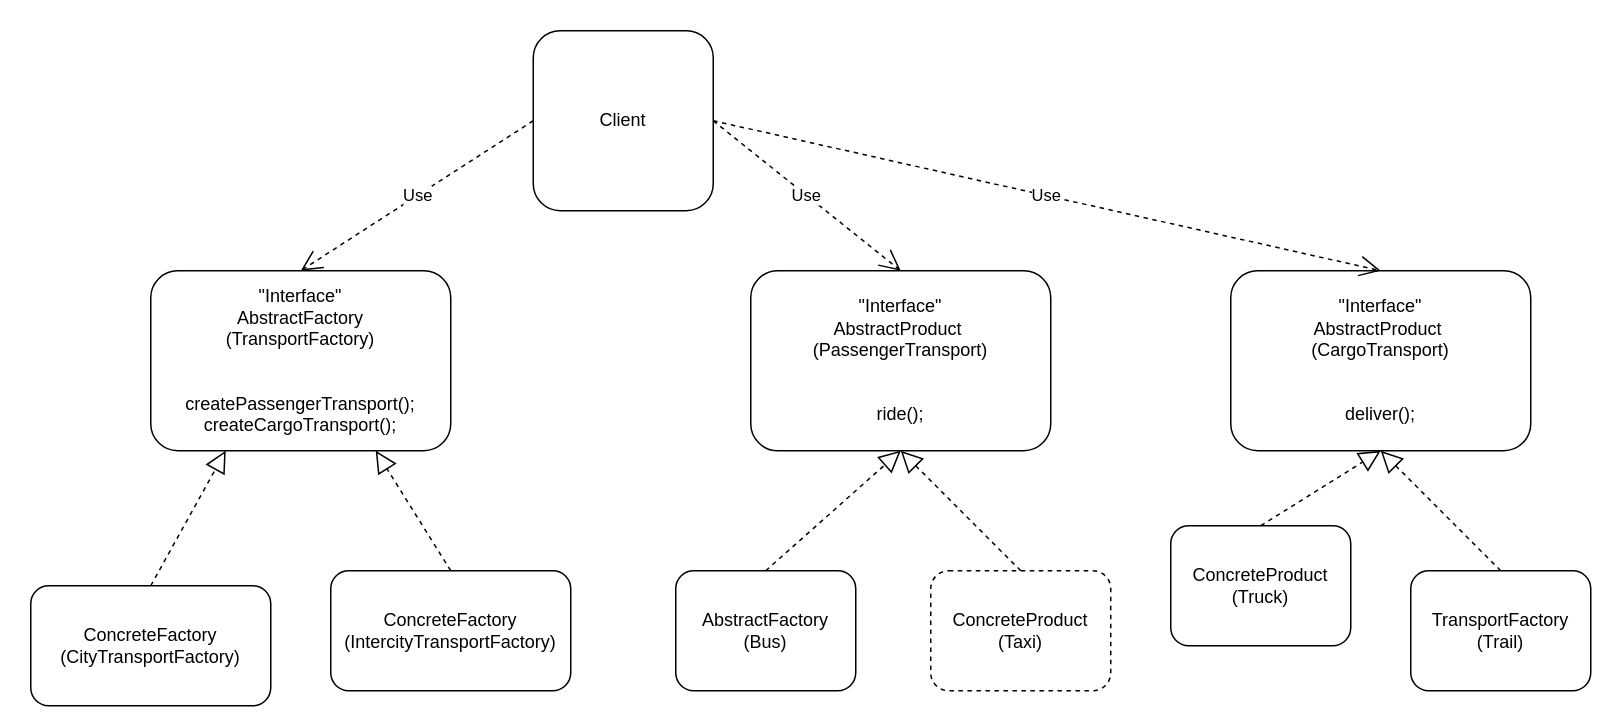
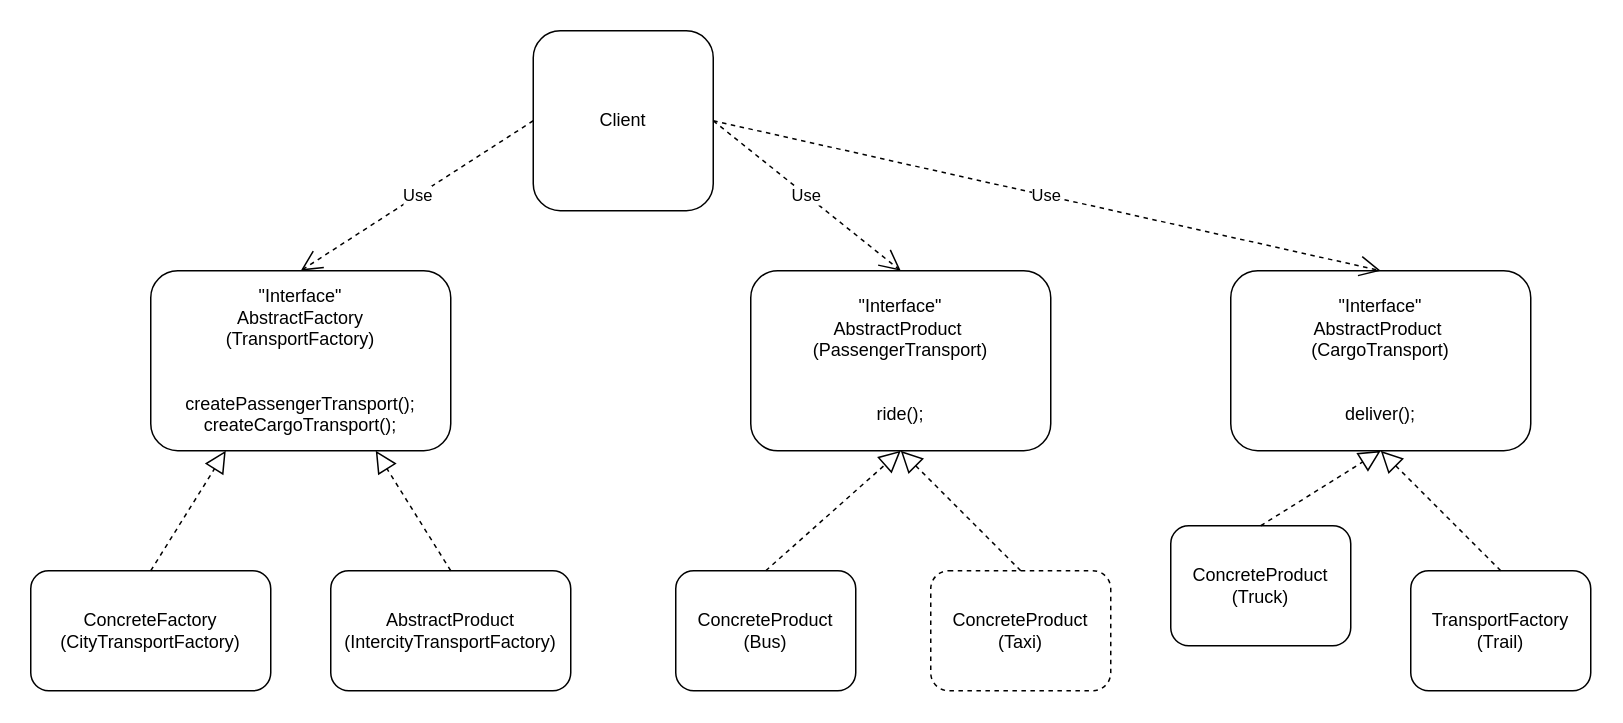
(451, 631) -> (451, 631)
(766, 631) -> (766, 631)
(151, 646) -> (151, 631)
